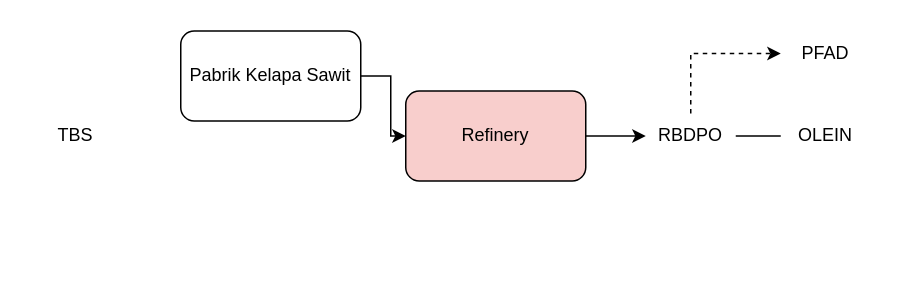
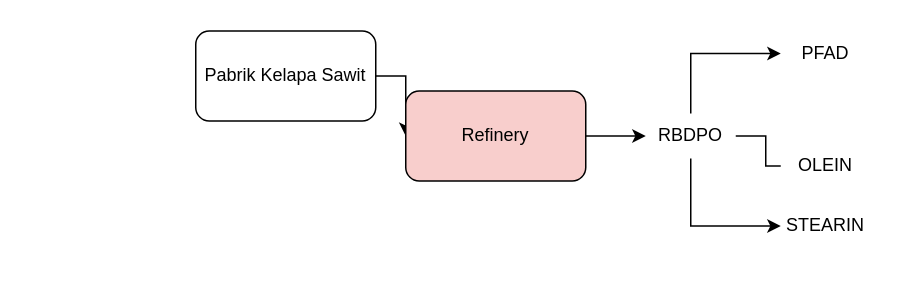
(700, 53) -> (700, 53)
(271, 76) -> (286, 76)
(76, 136) -> none
(826, 136) -> (826, 166)
none -> (697, 226)
none -> (826, 226)
